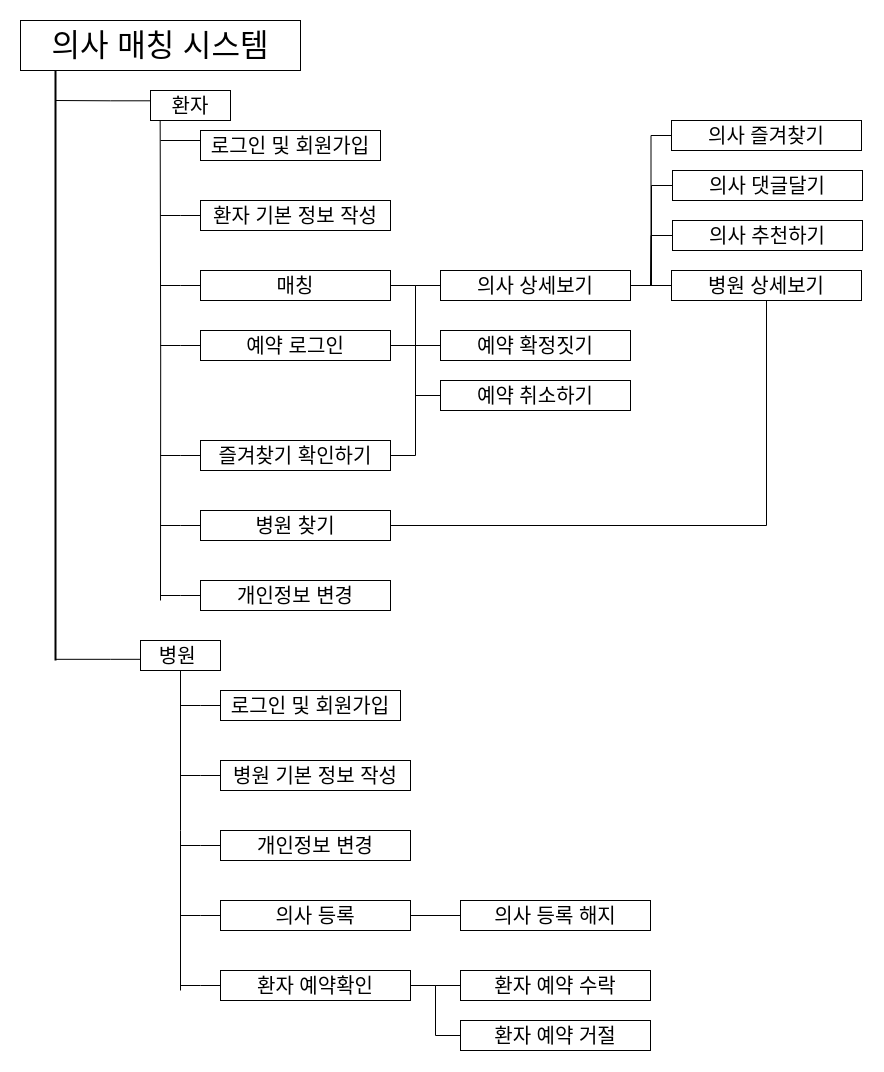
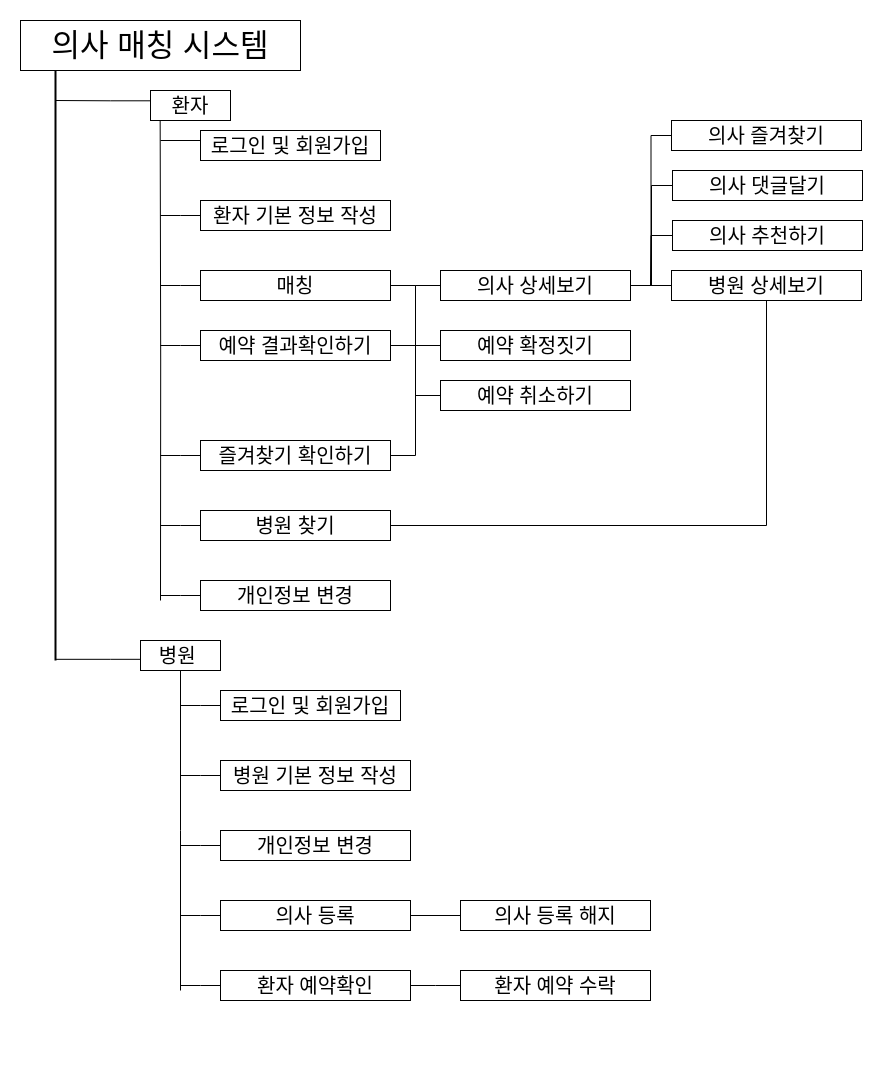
(296, 346) -> (296, 346)
(436, 1024) -> none
(556, 1036) -> none
